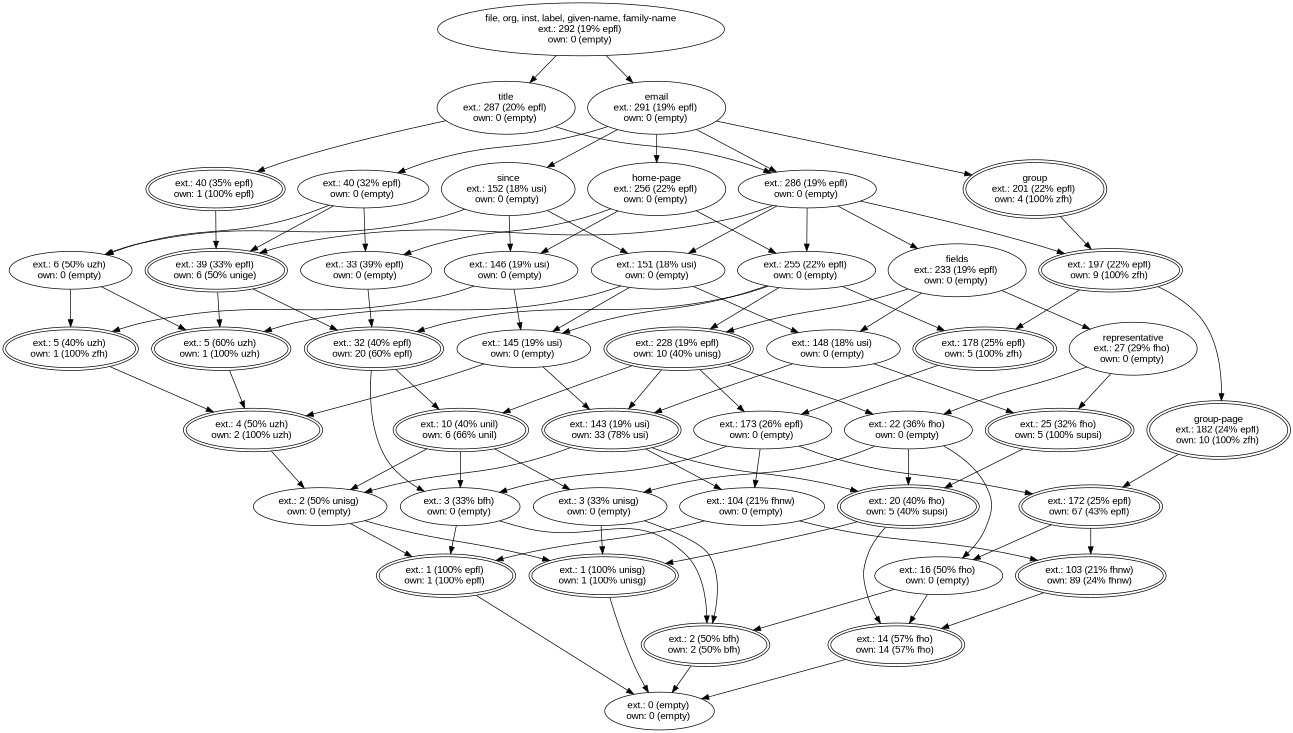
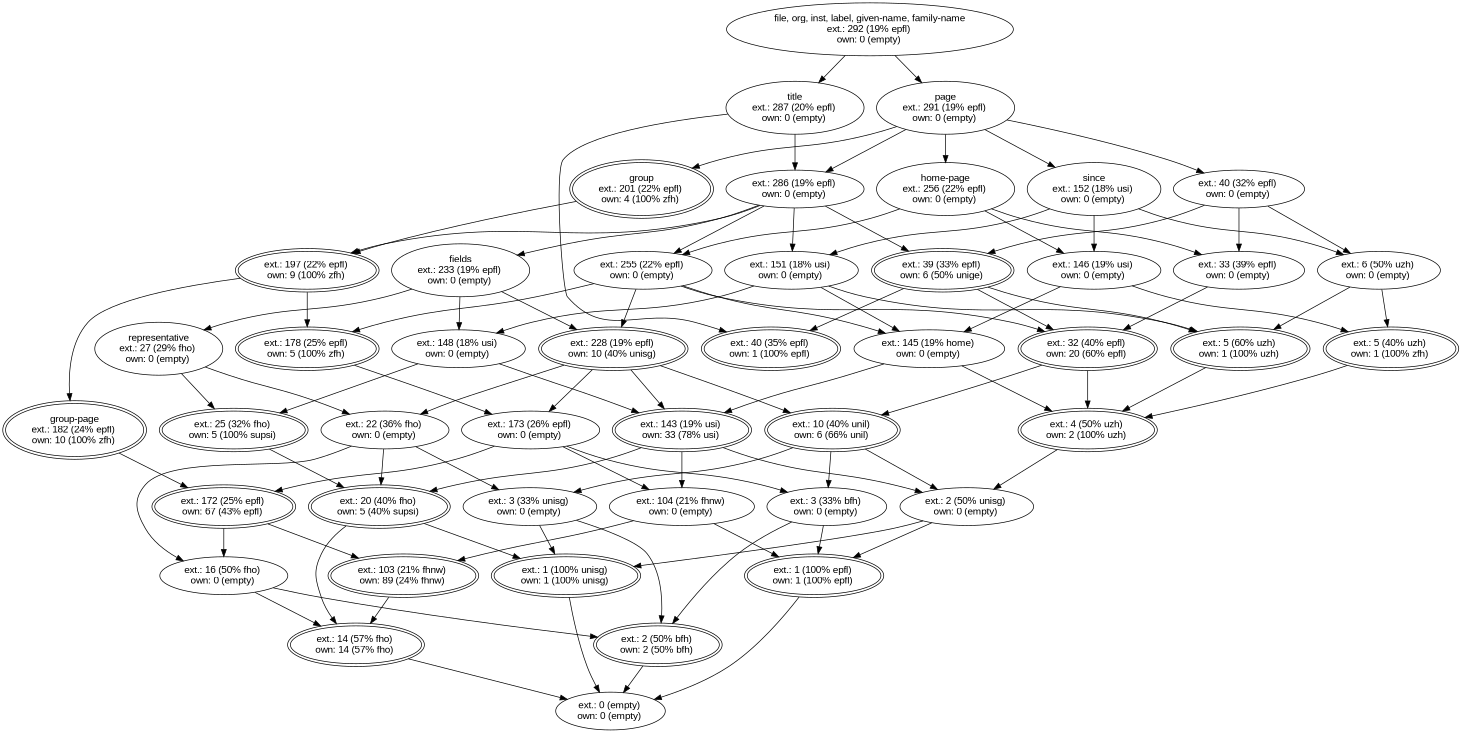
(657, 108) -> (946, 108)
(216, 226) -> (867, 305)
(524, 349) -> (929, 349)
(377, 437) -> (1088, 386)
